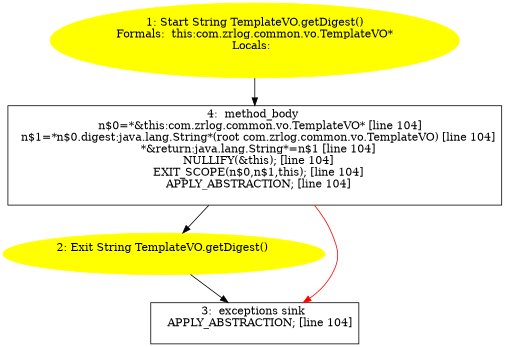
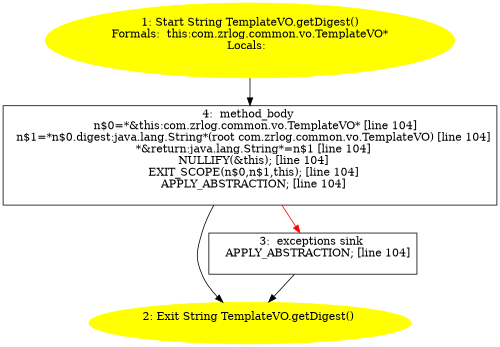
(206, 286) -> (284, 285)
